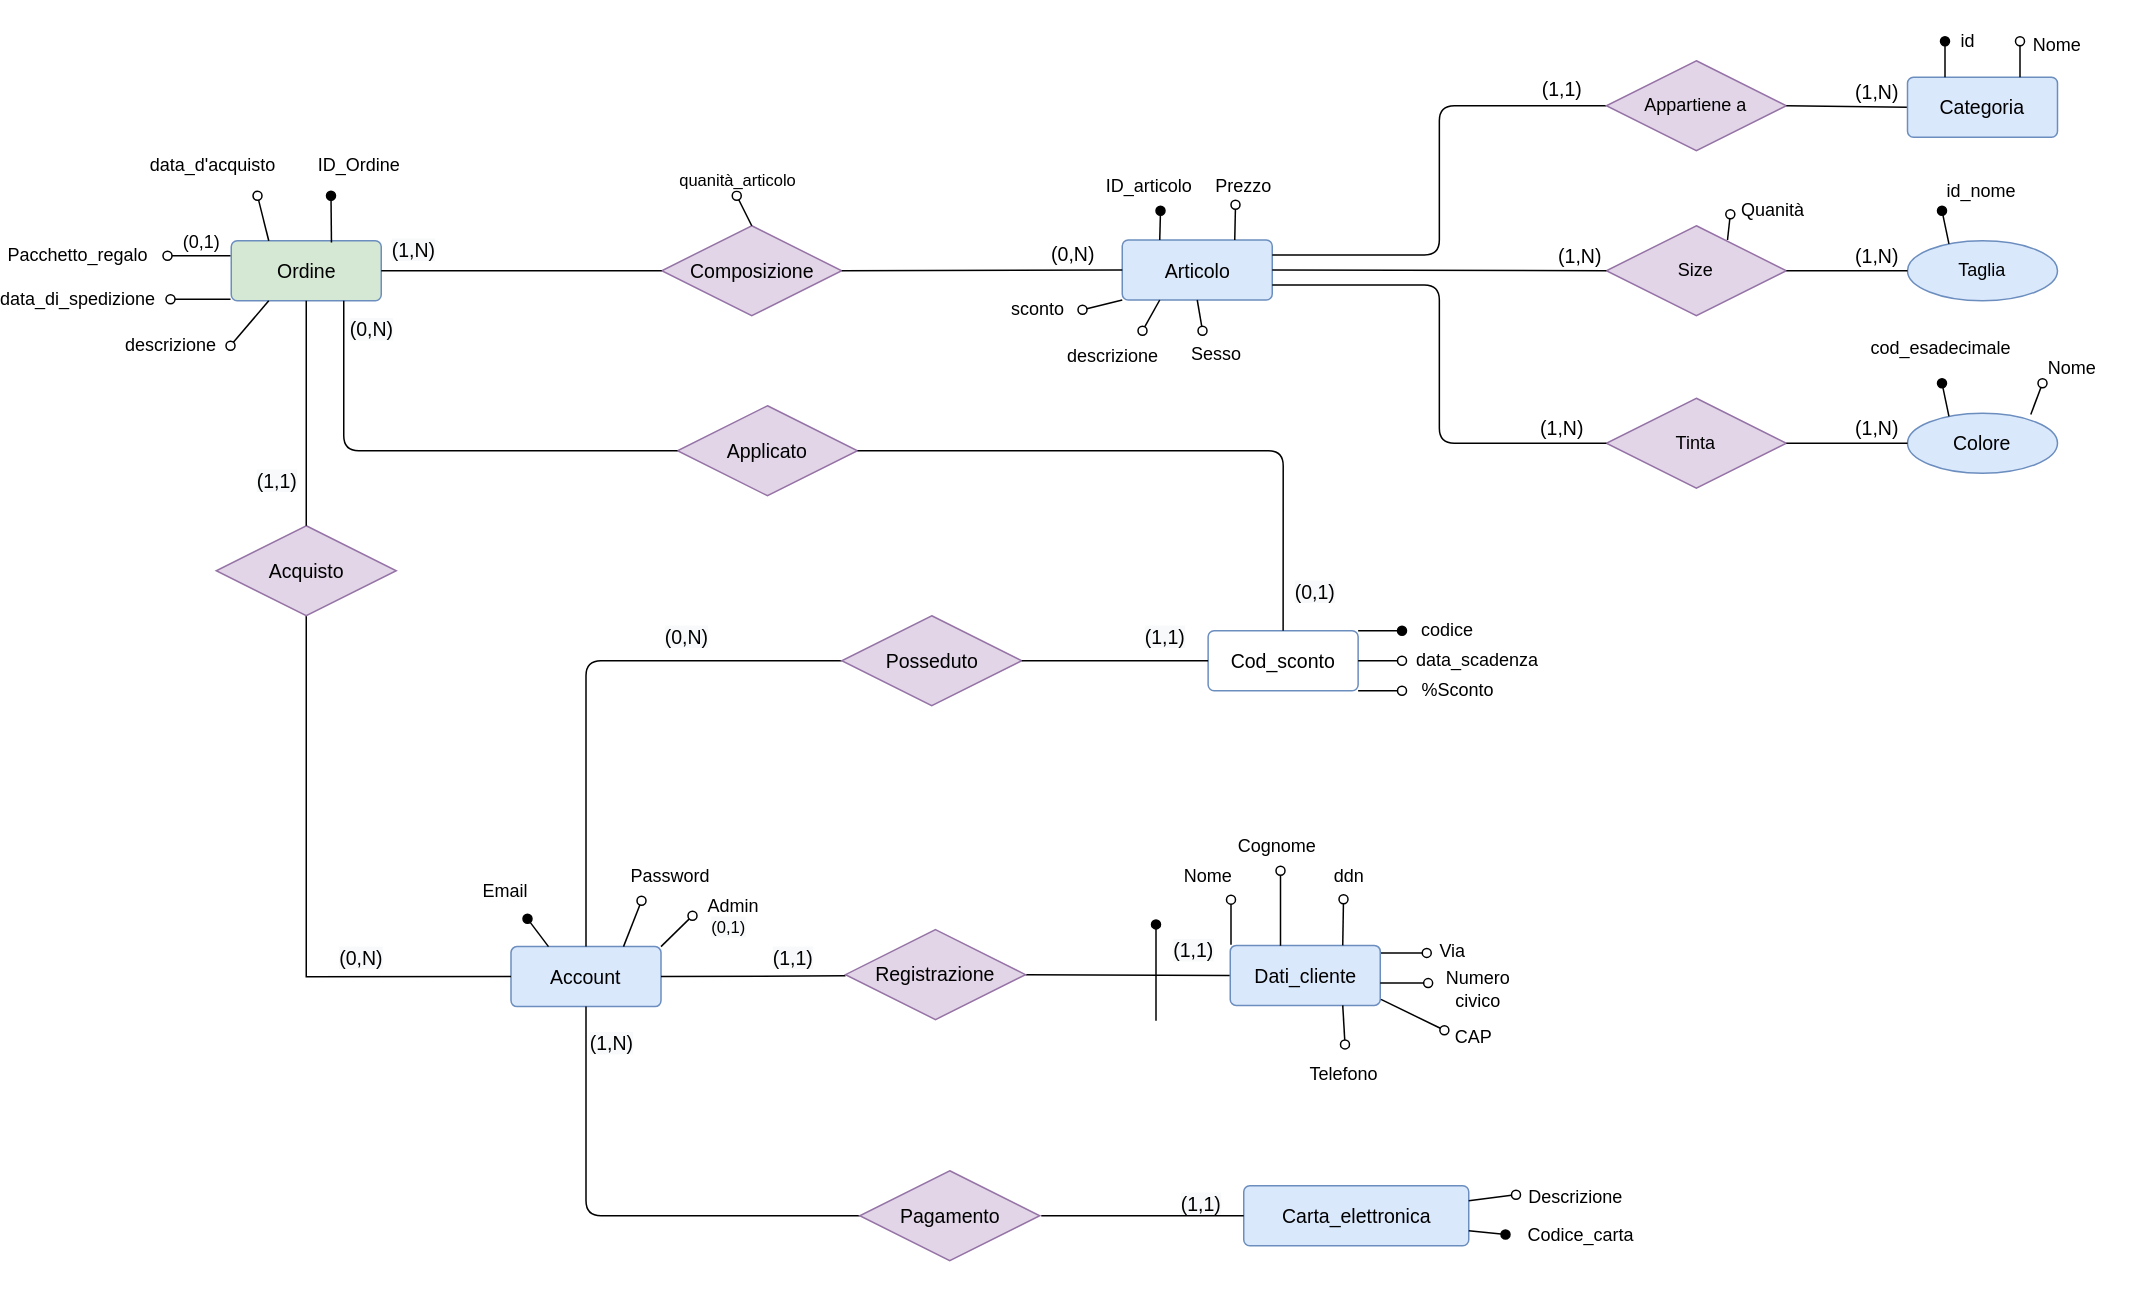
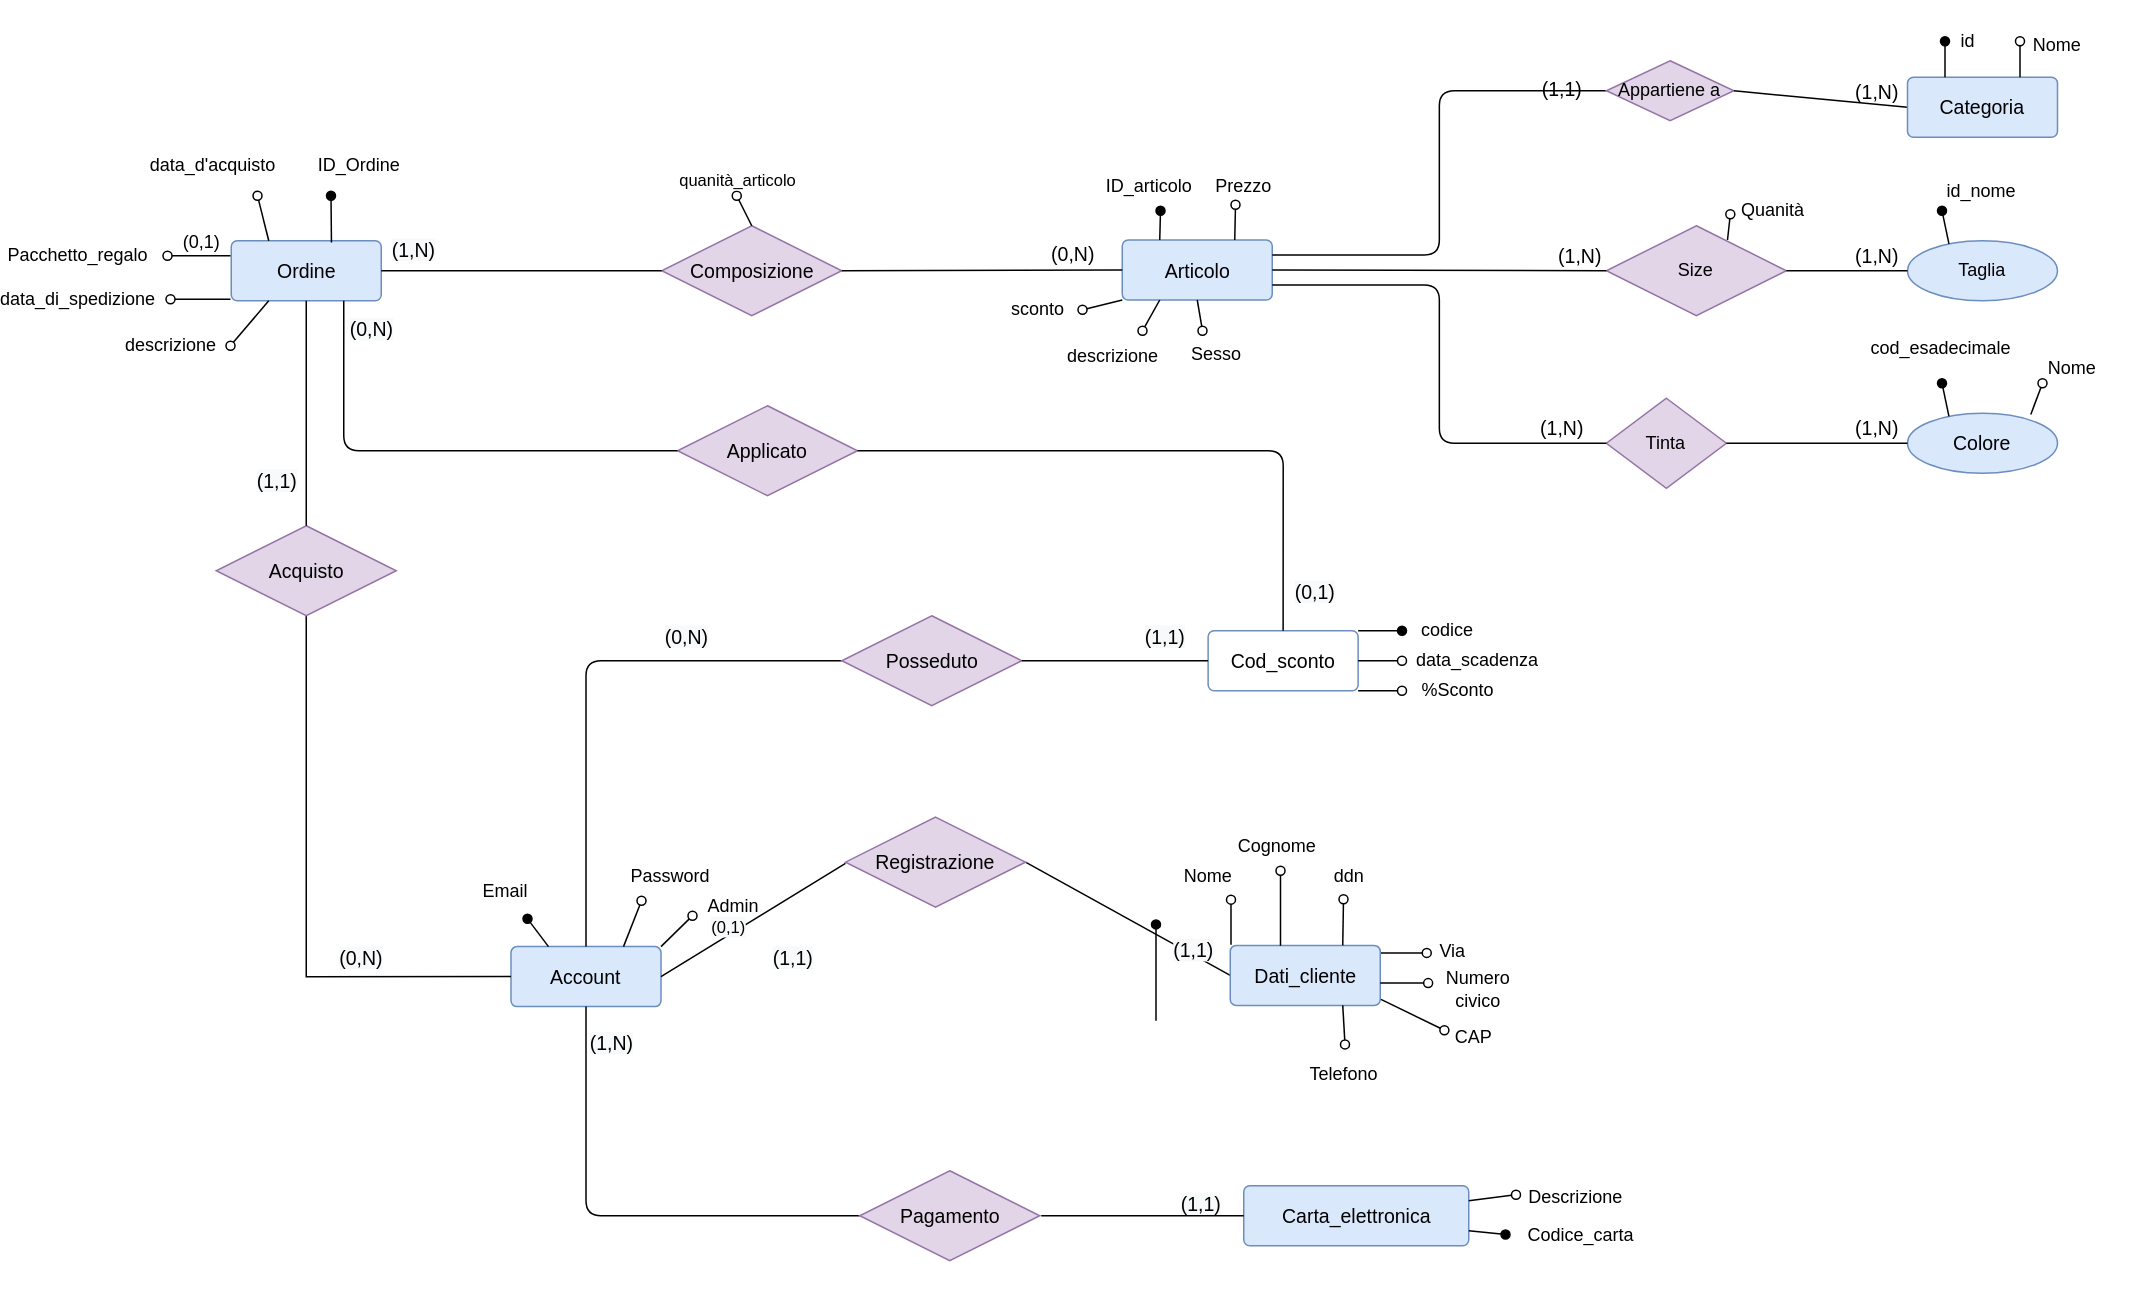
(1696, 106) -> (1670, 91)
(306, 271) -> (306, 271)
(1696, 443) -> (1666, 443)
(935, 975) -> (935, 862)
